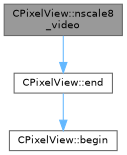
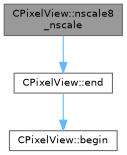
(63, 20) -> (63, 20)
